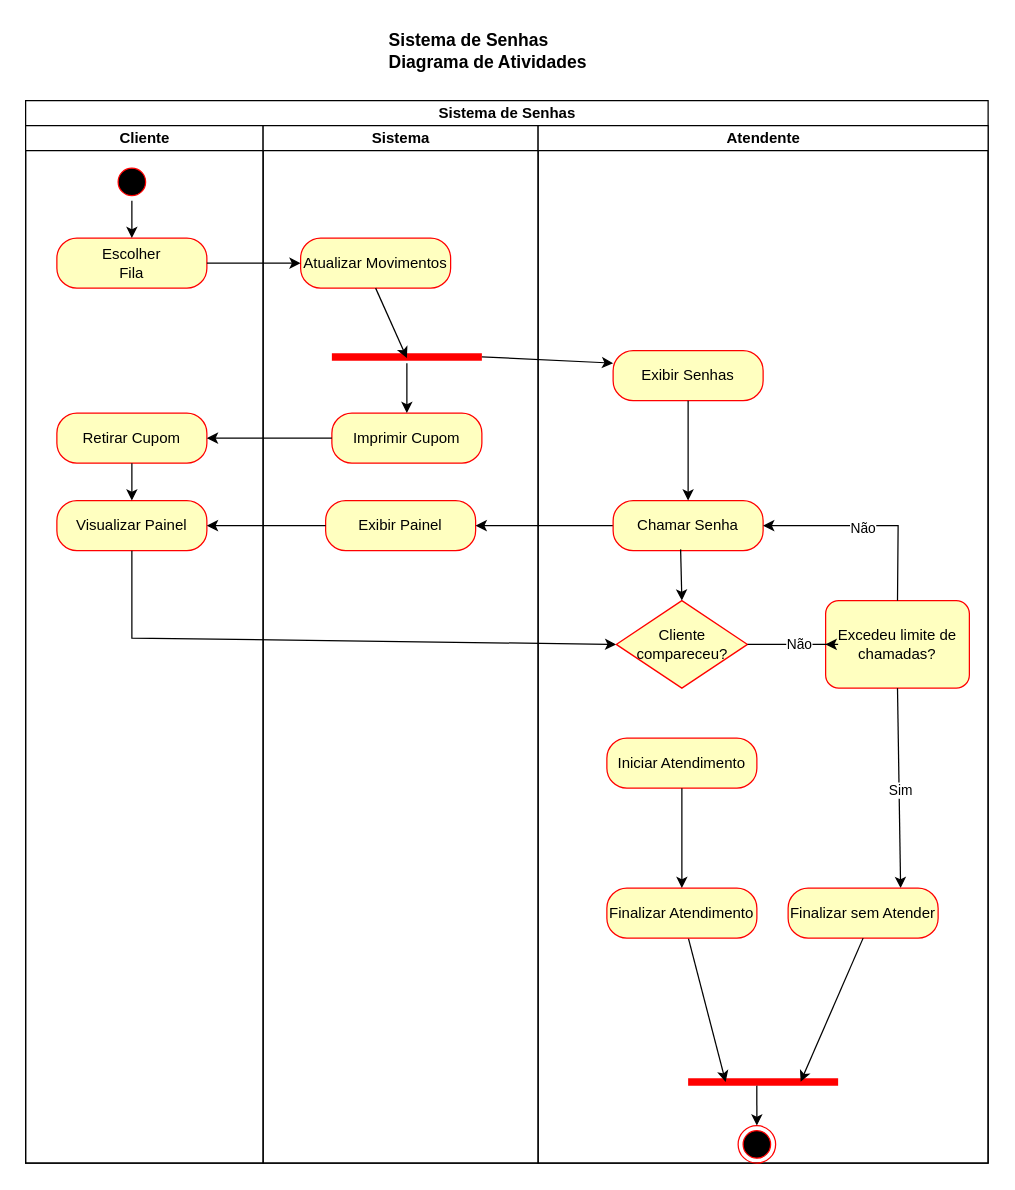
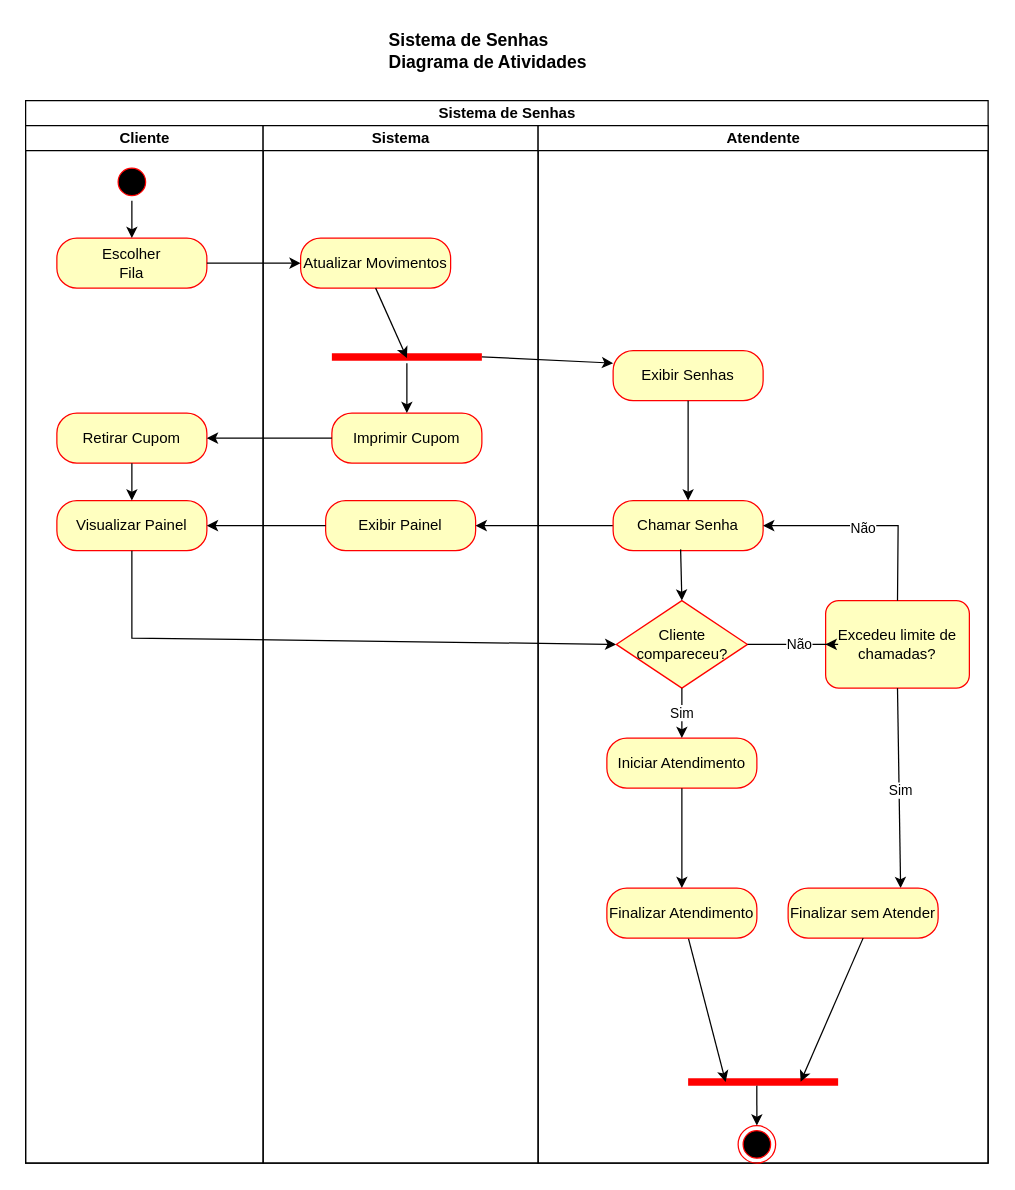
none -> (682, 709)
